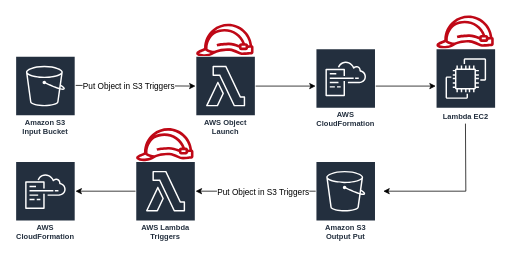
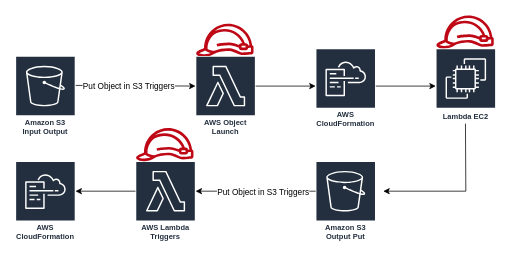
(45, 126) -> (45, 126)
